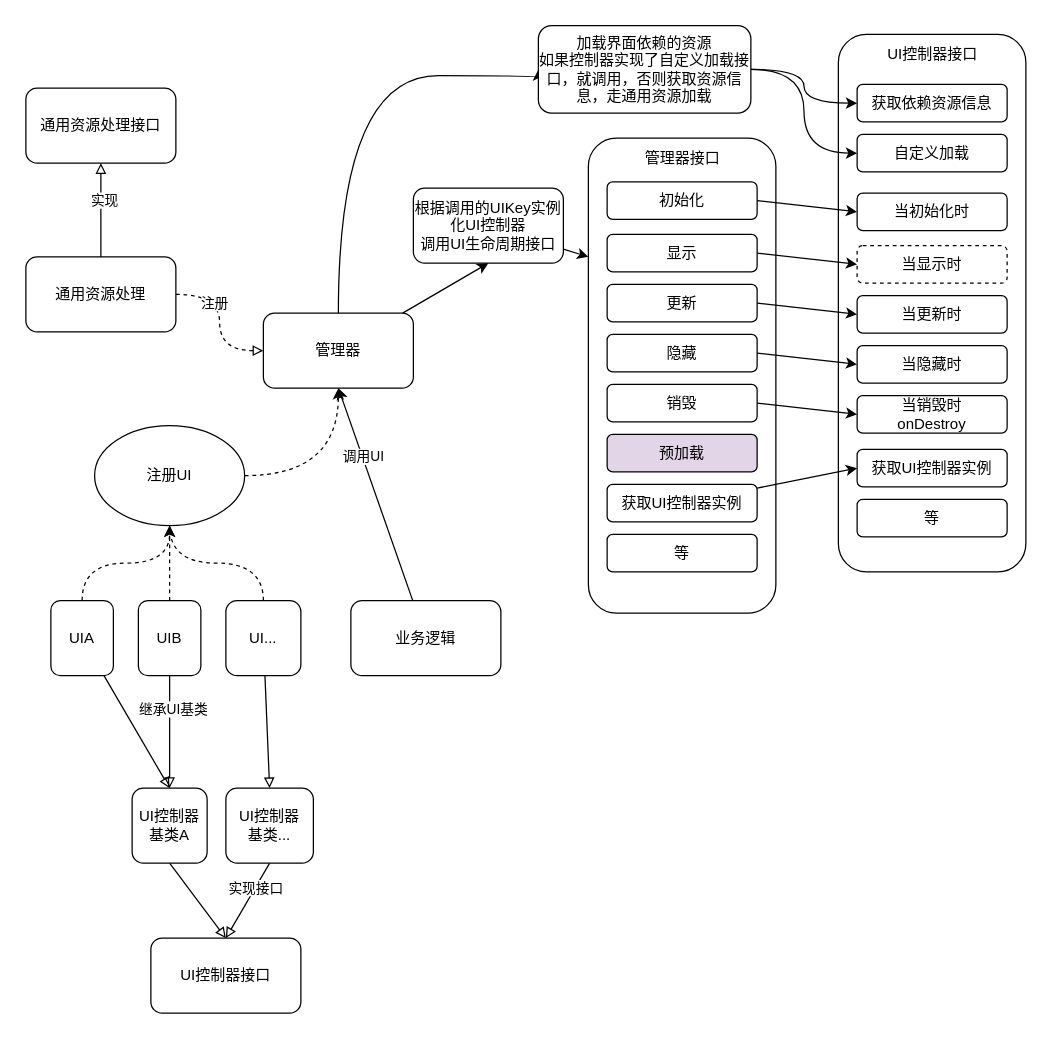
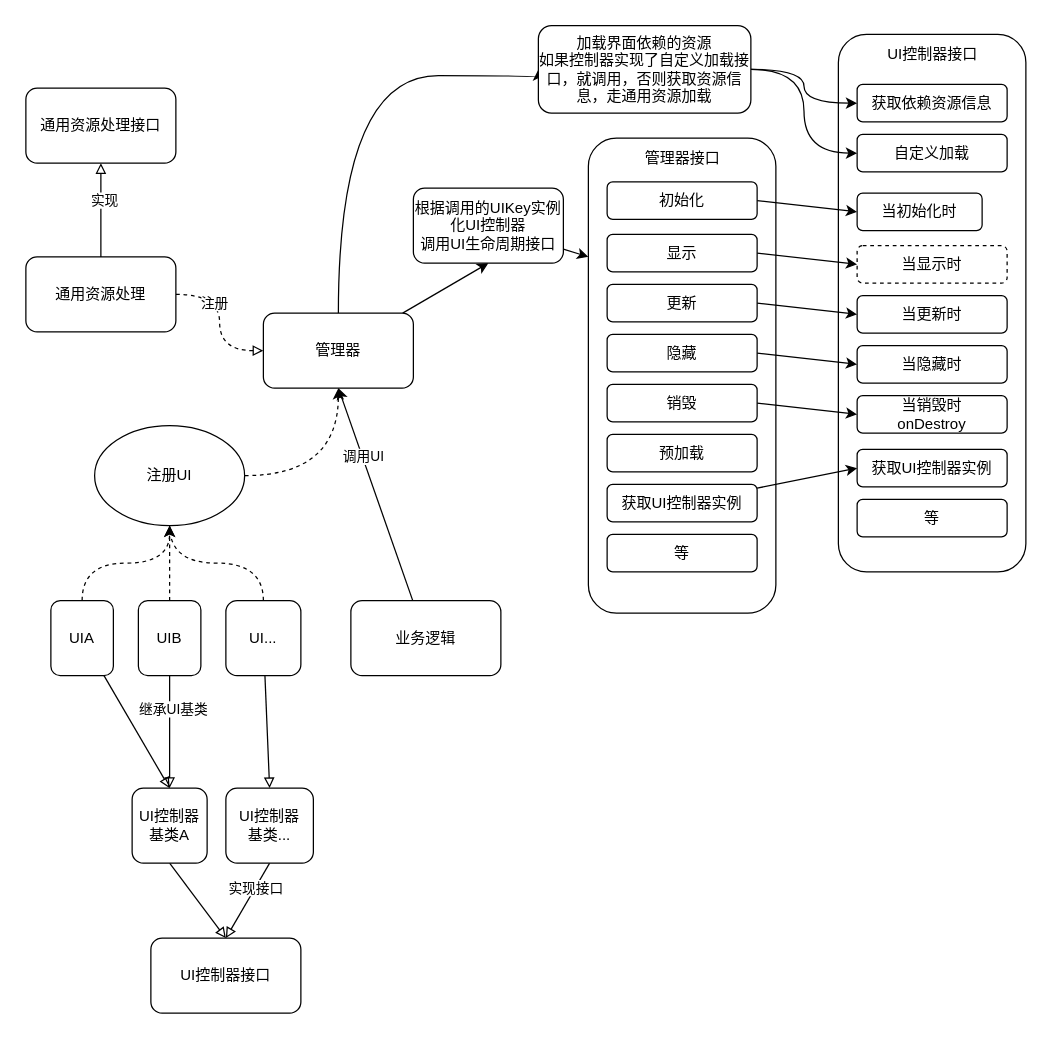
(932, 212) -> (919, 212)
(682, 453) -> (682, 453)
